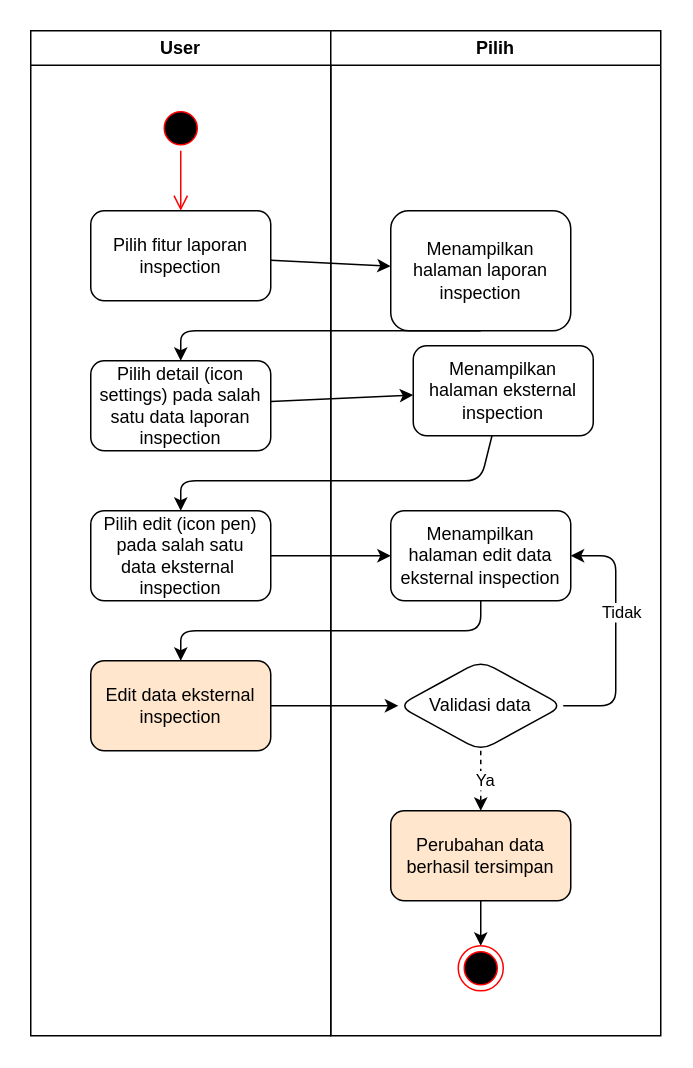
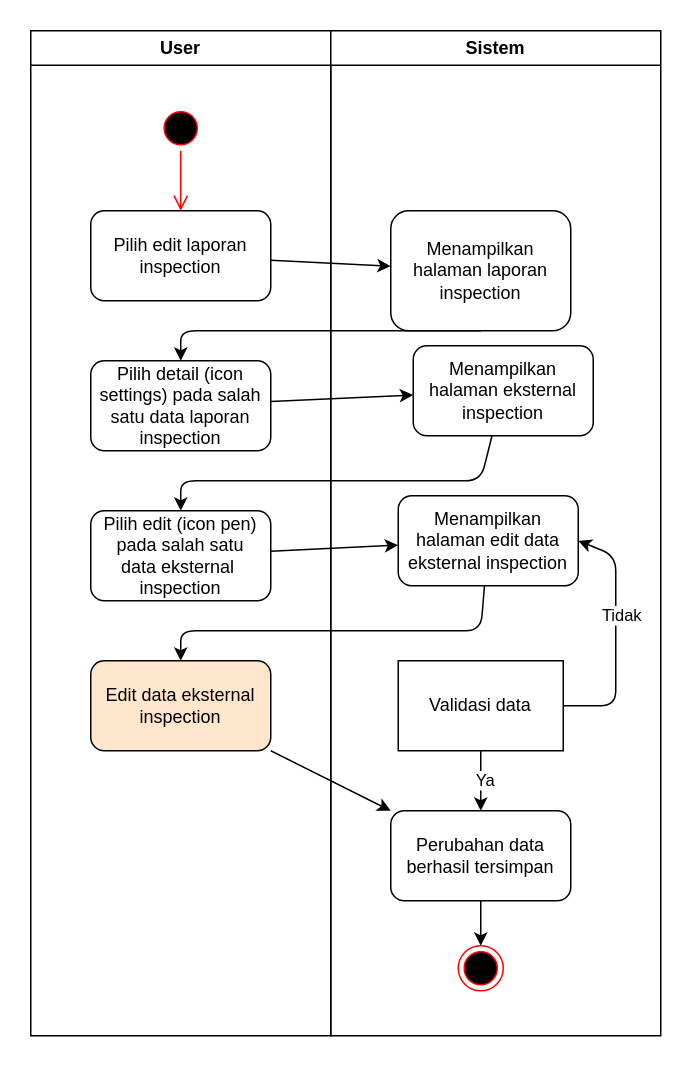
(496, 49) -> (496, 49)
(181, 256) -> (181, 256)
(481, 556) -> (488, 541)
(327, 706) -> (326, 779)
(481, 706) -> (481, 706)
(481, 760) -> (481, 760)
(481, 856) -> (481, 856)
